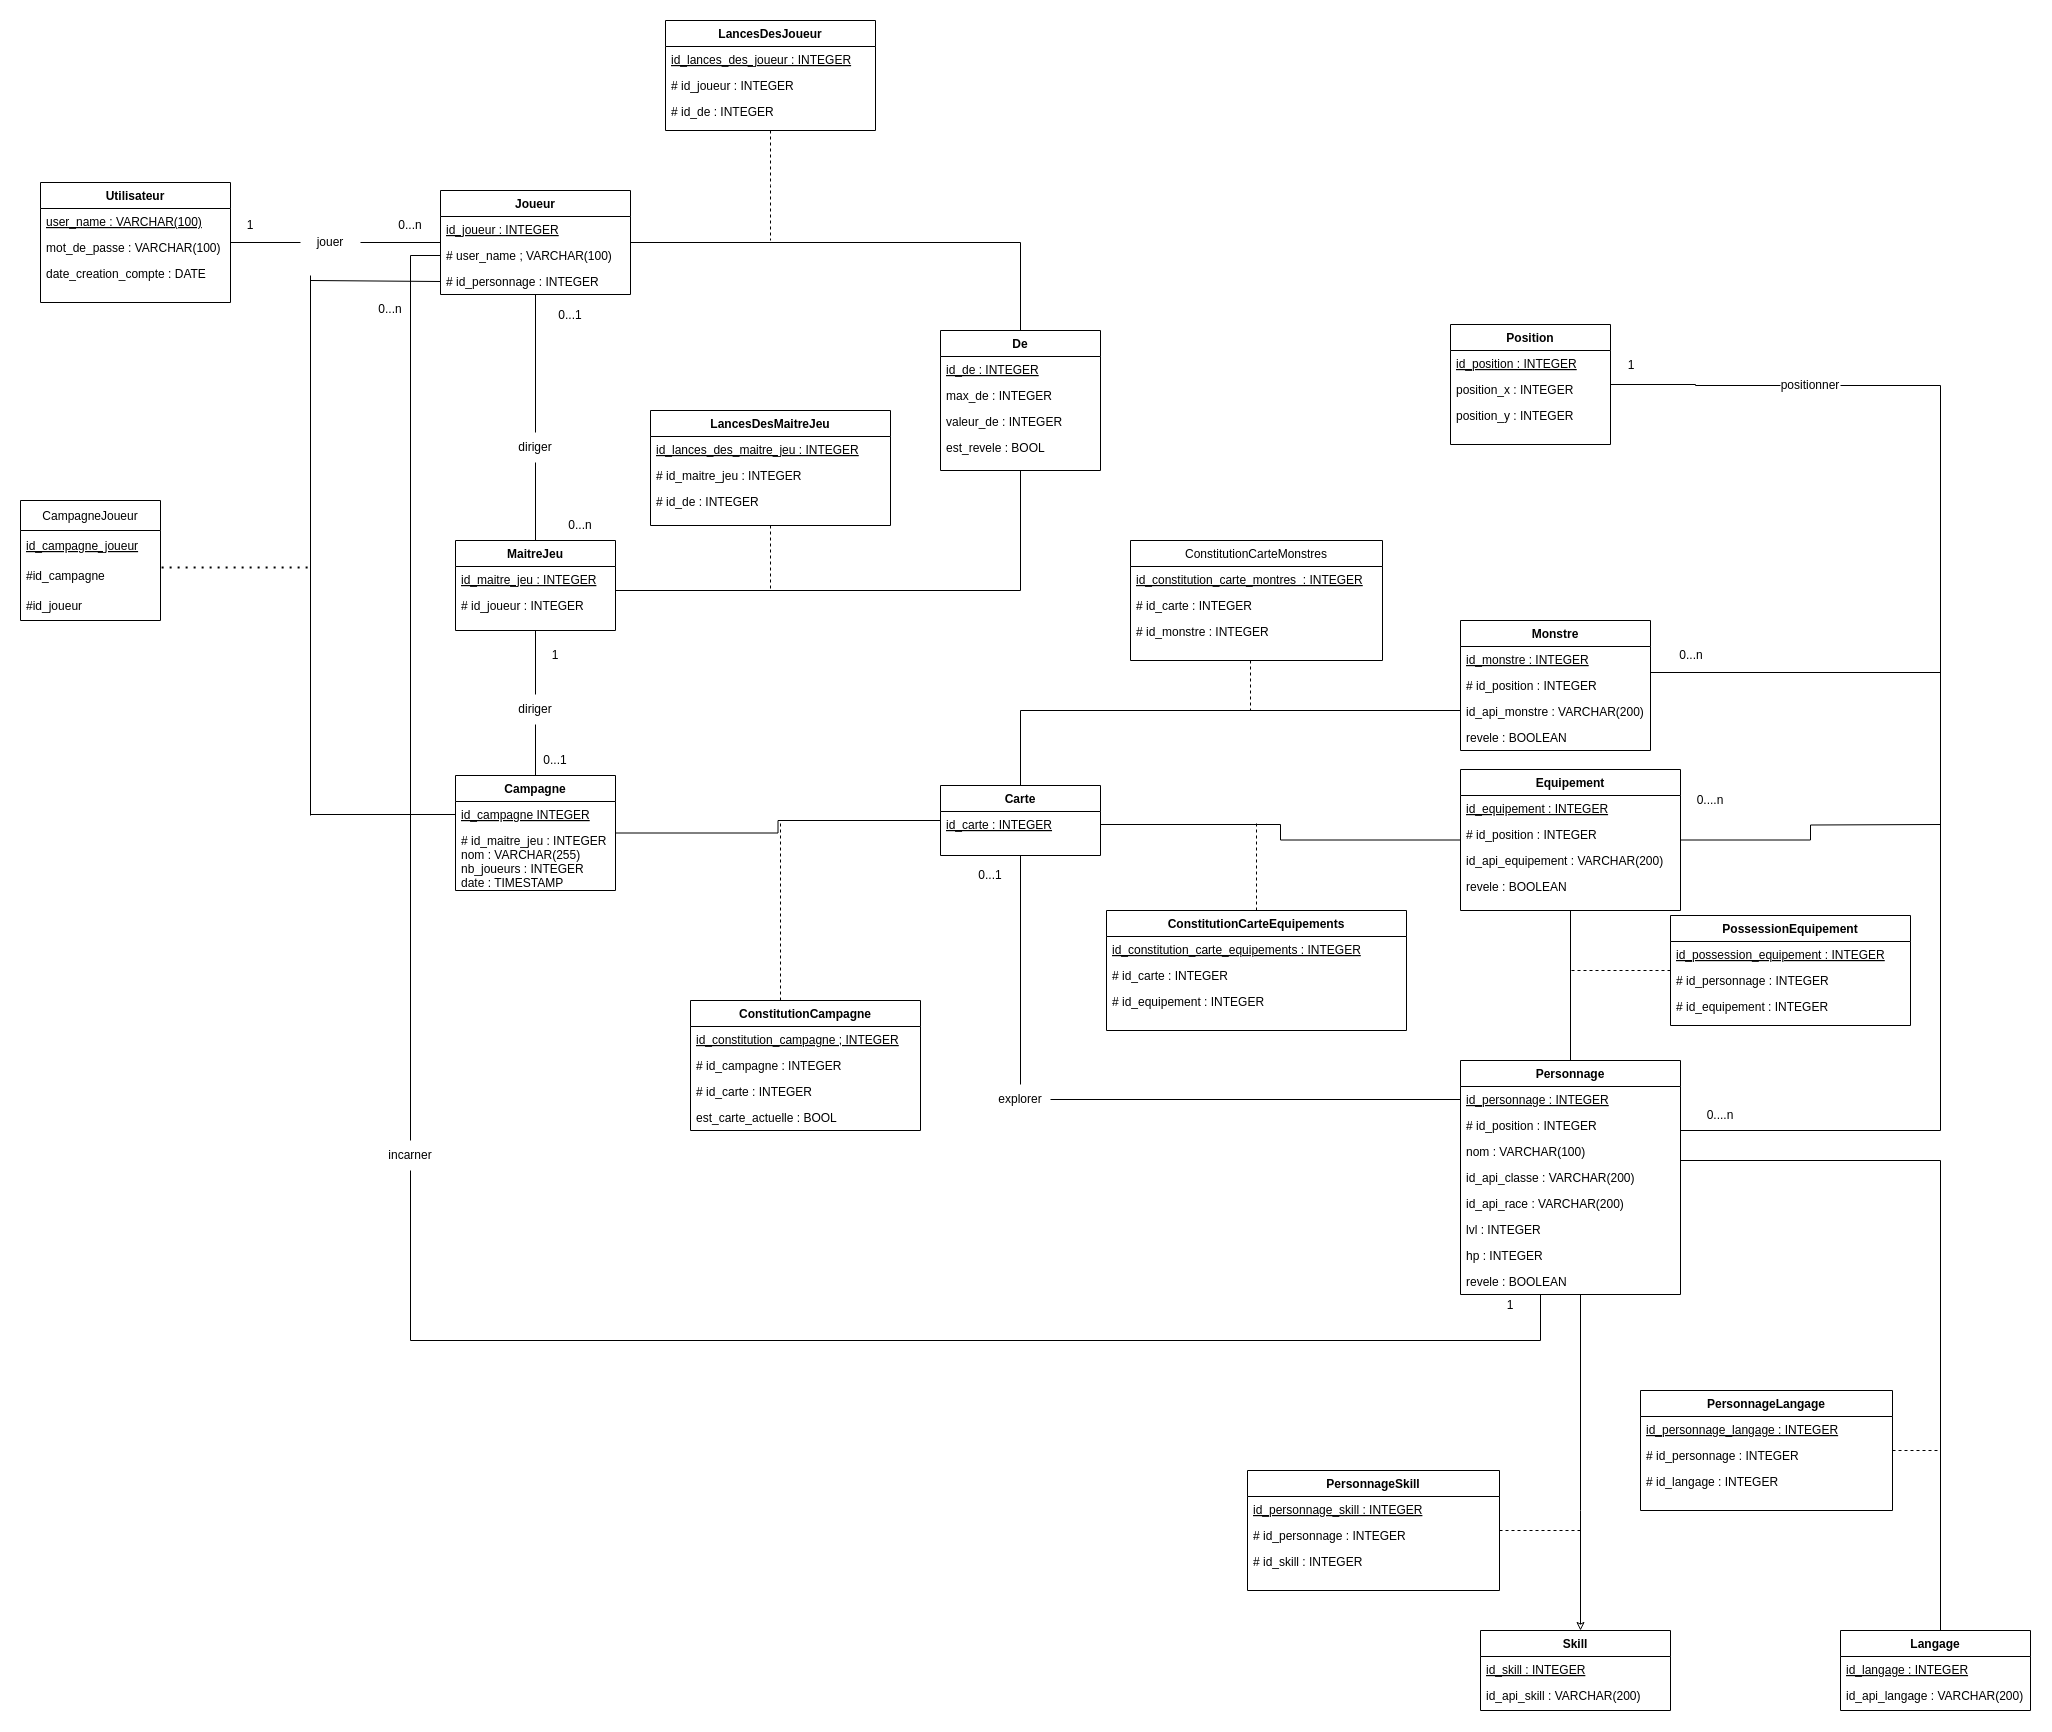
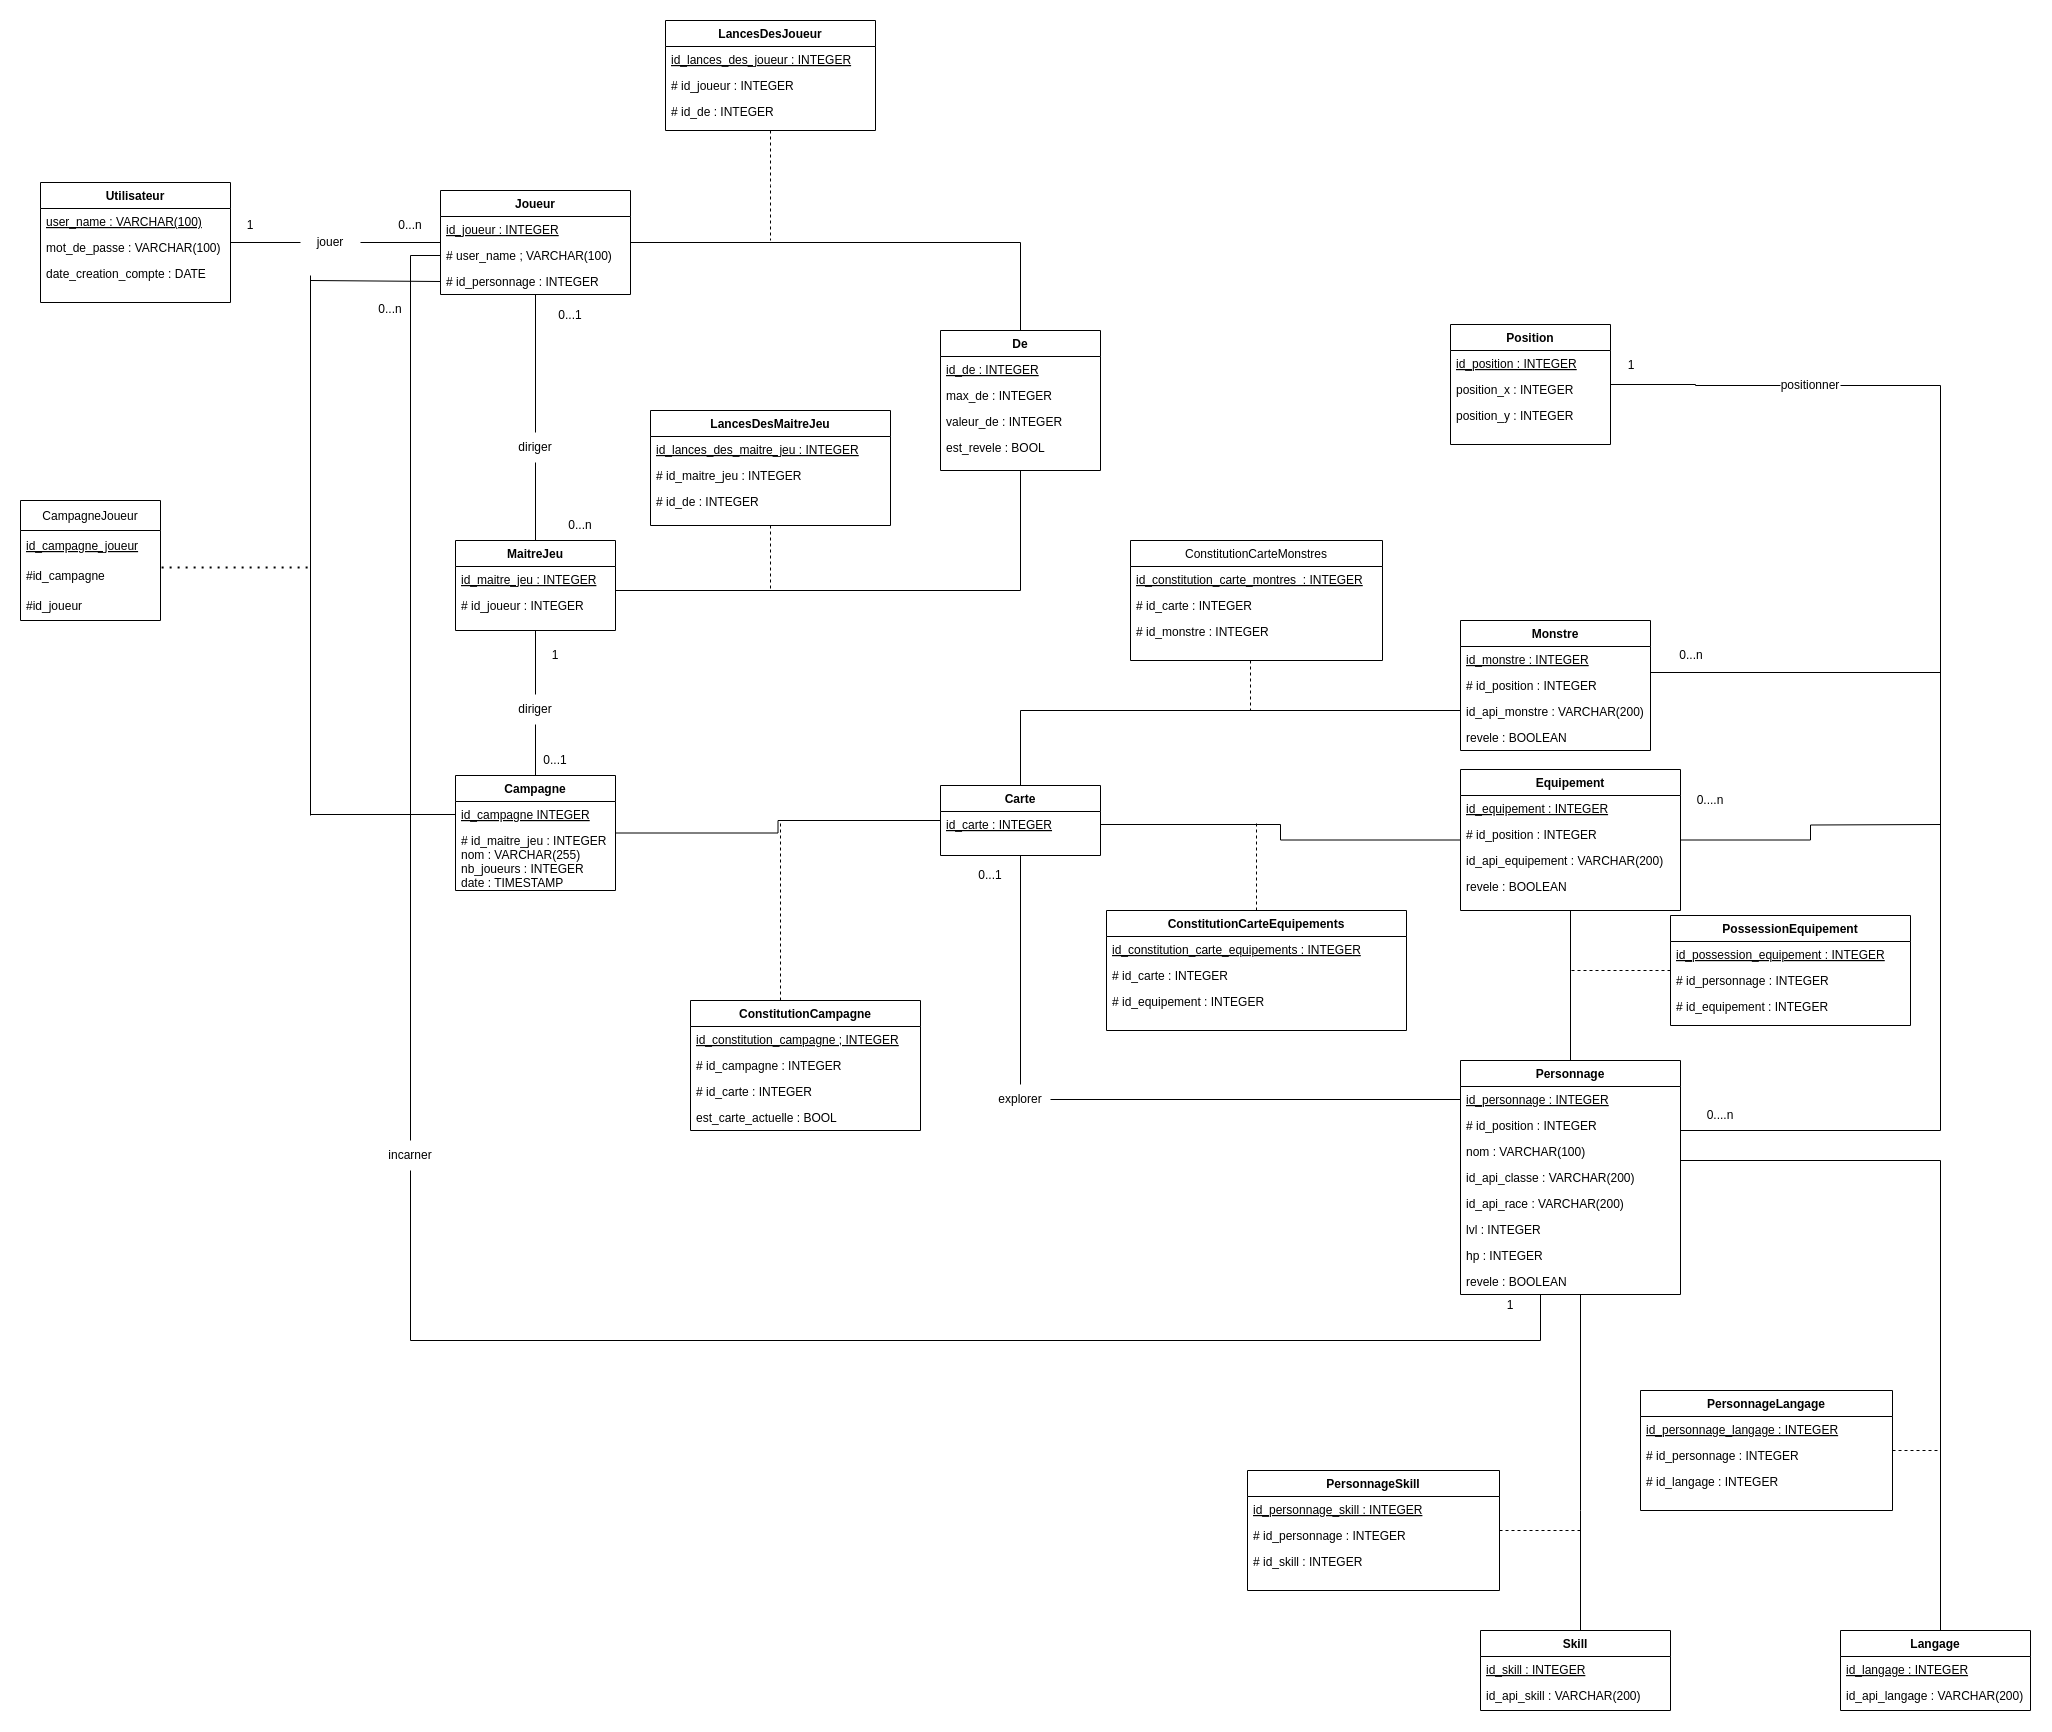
(1581, 1622) -> (1581, 1625)
